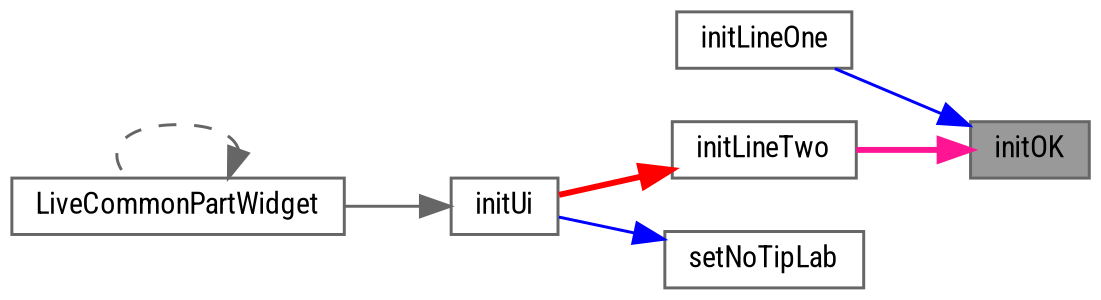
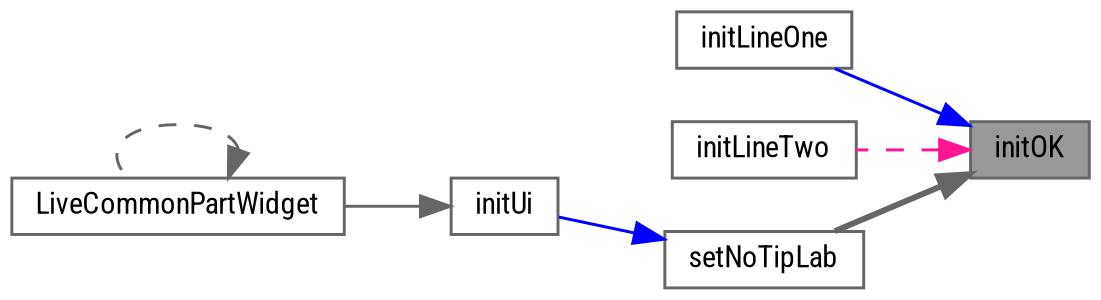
(898, 150) -> (898, 150)
(600, 186) -> none
none -> (888, 209)
